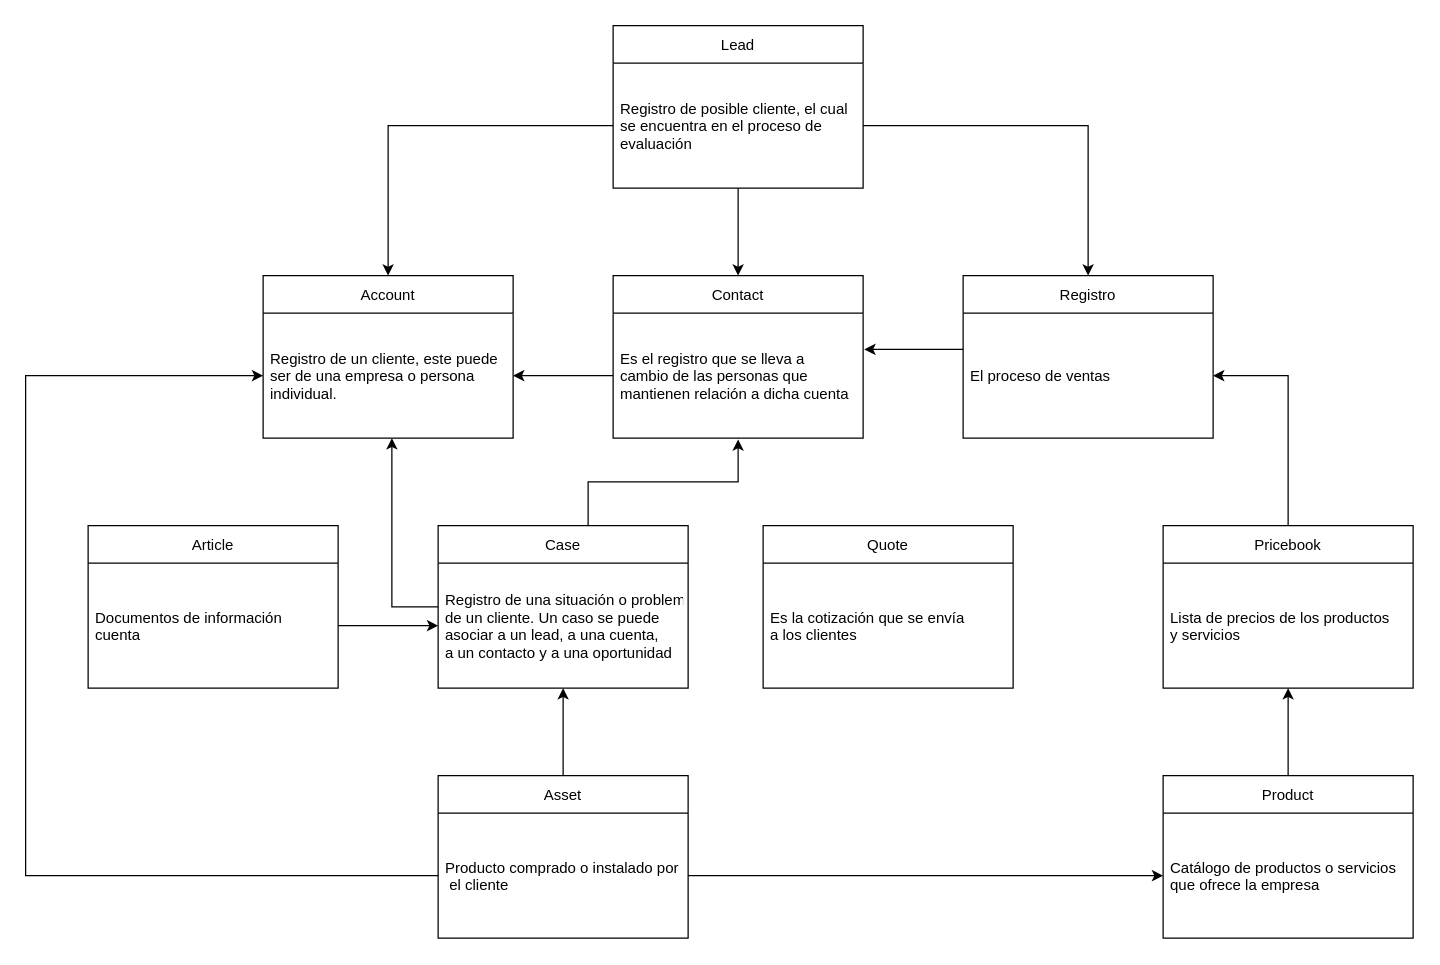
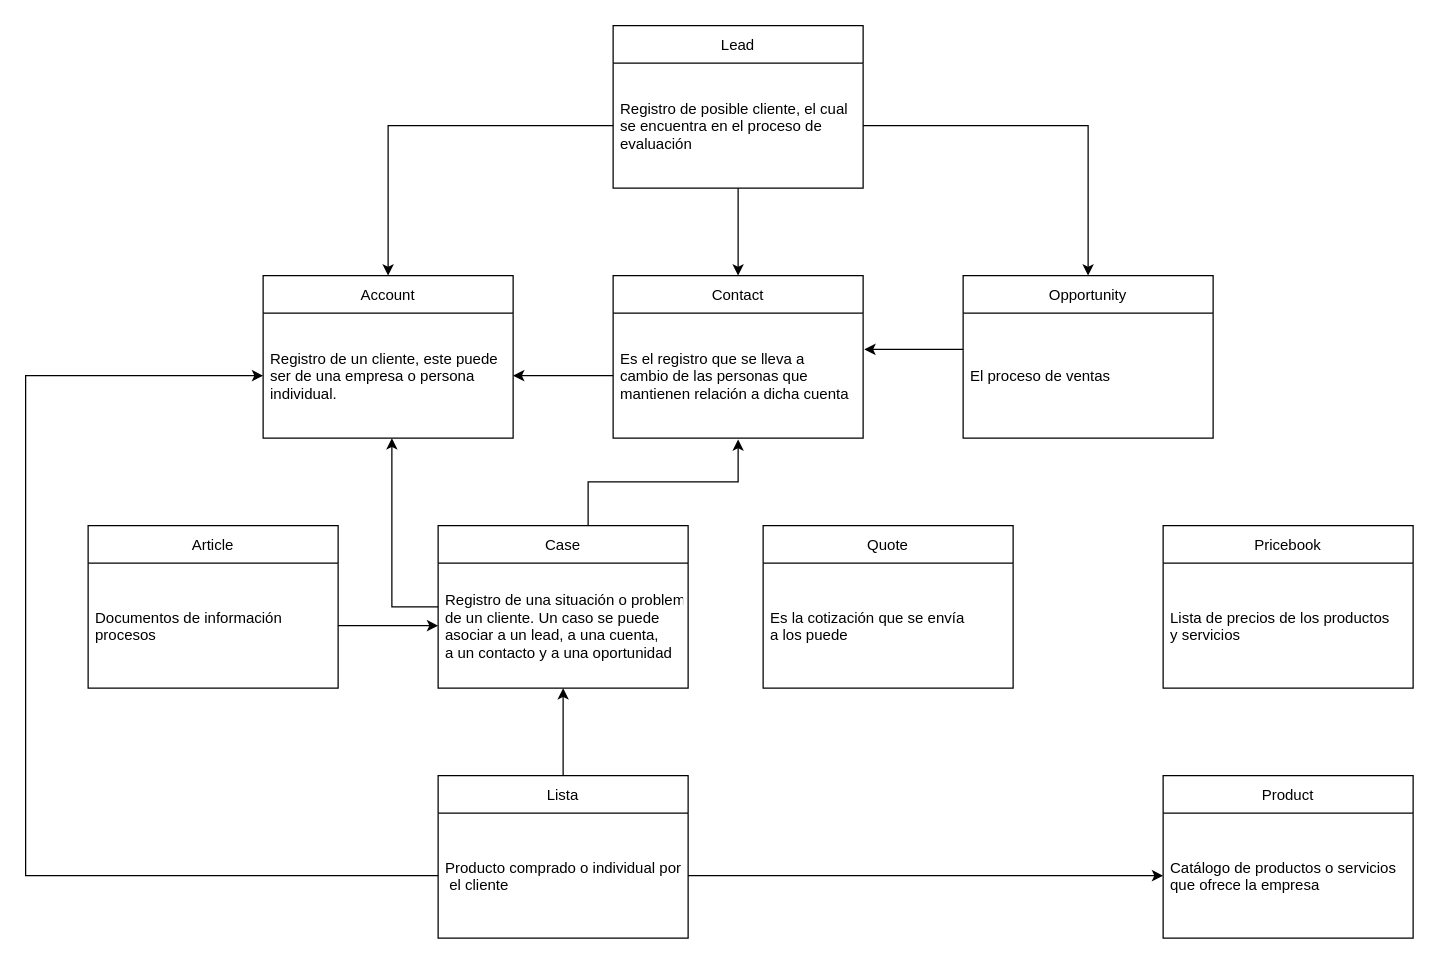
(1088, 295) -> (1088, 295)
(1288, 418) -> none
(192, 618) -> (192, 618)
(876, 618) -> (876, 618)
(1288, 736) -> none
(563, 795) -> (563, 795)
(572, 868) -> (572, 868)
